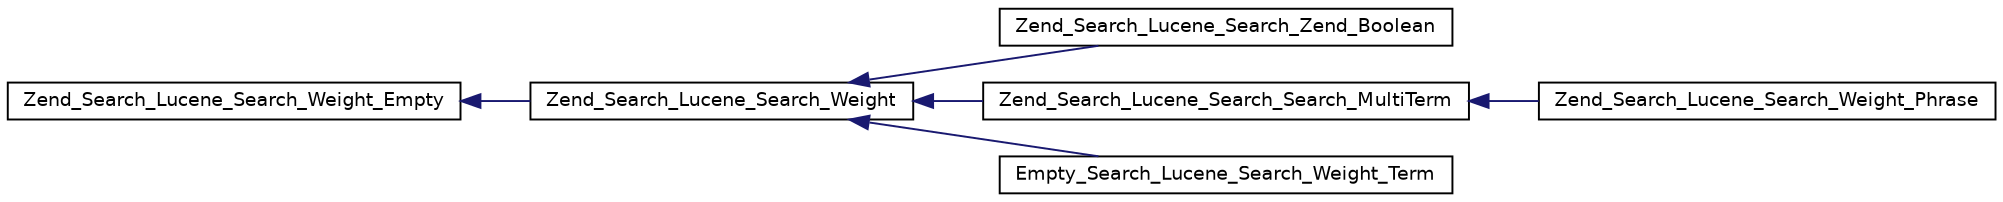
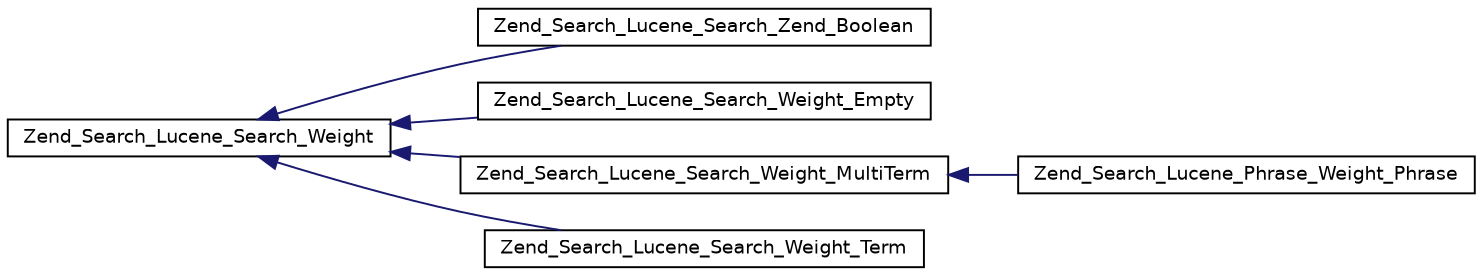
(505, 101) -> (444, 120)
(1226, 101) -> (704, 175)
(1767, 101) -> (1246, 175)
(1226, 175) -> (704, 249)
